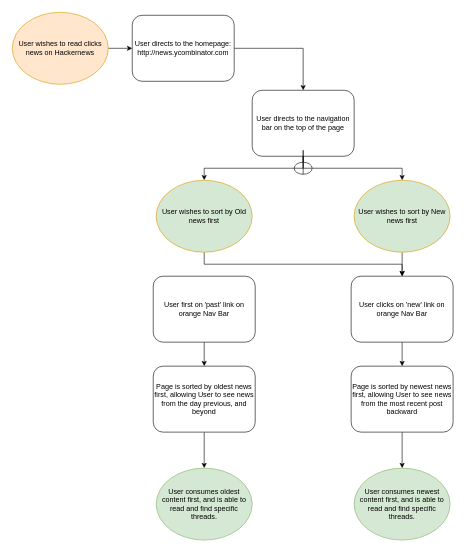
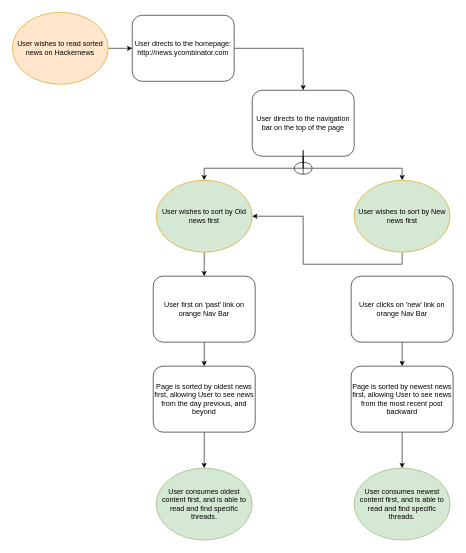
(60, 48) -> (60, 48)
(402, 262) -> (303, 216)
(251, 264) -> (204, 270)
